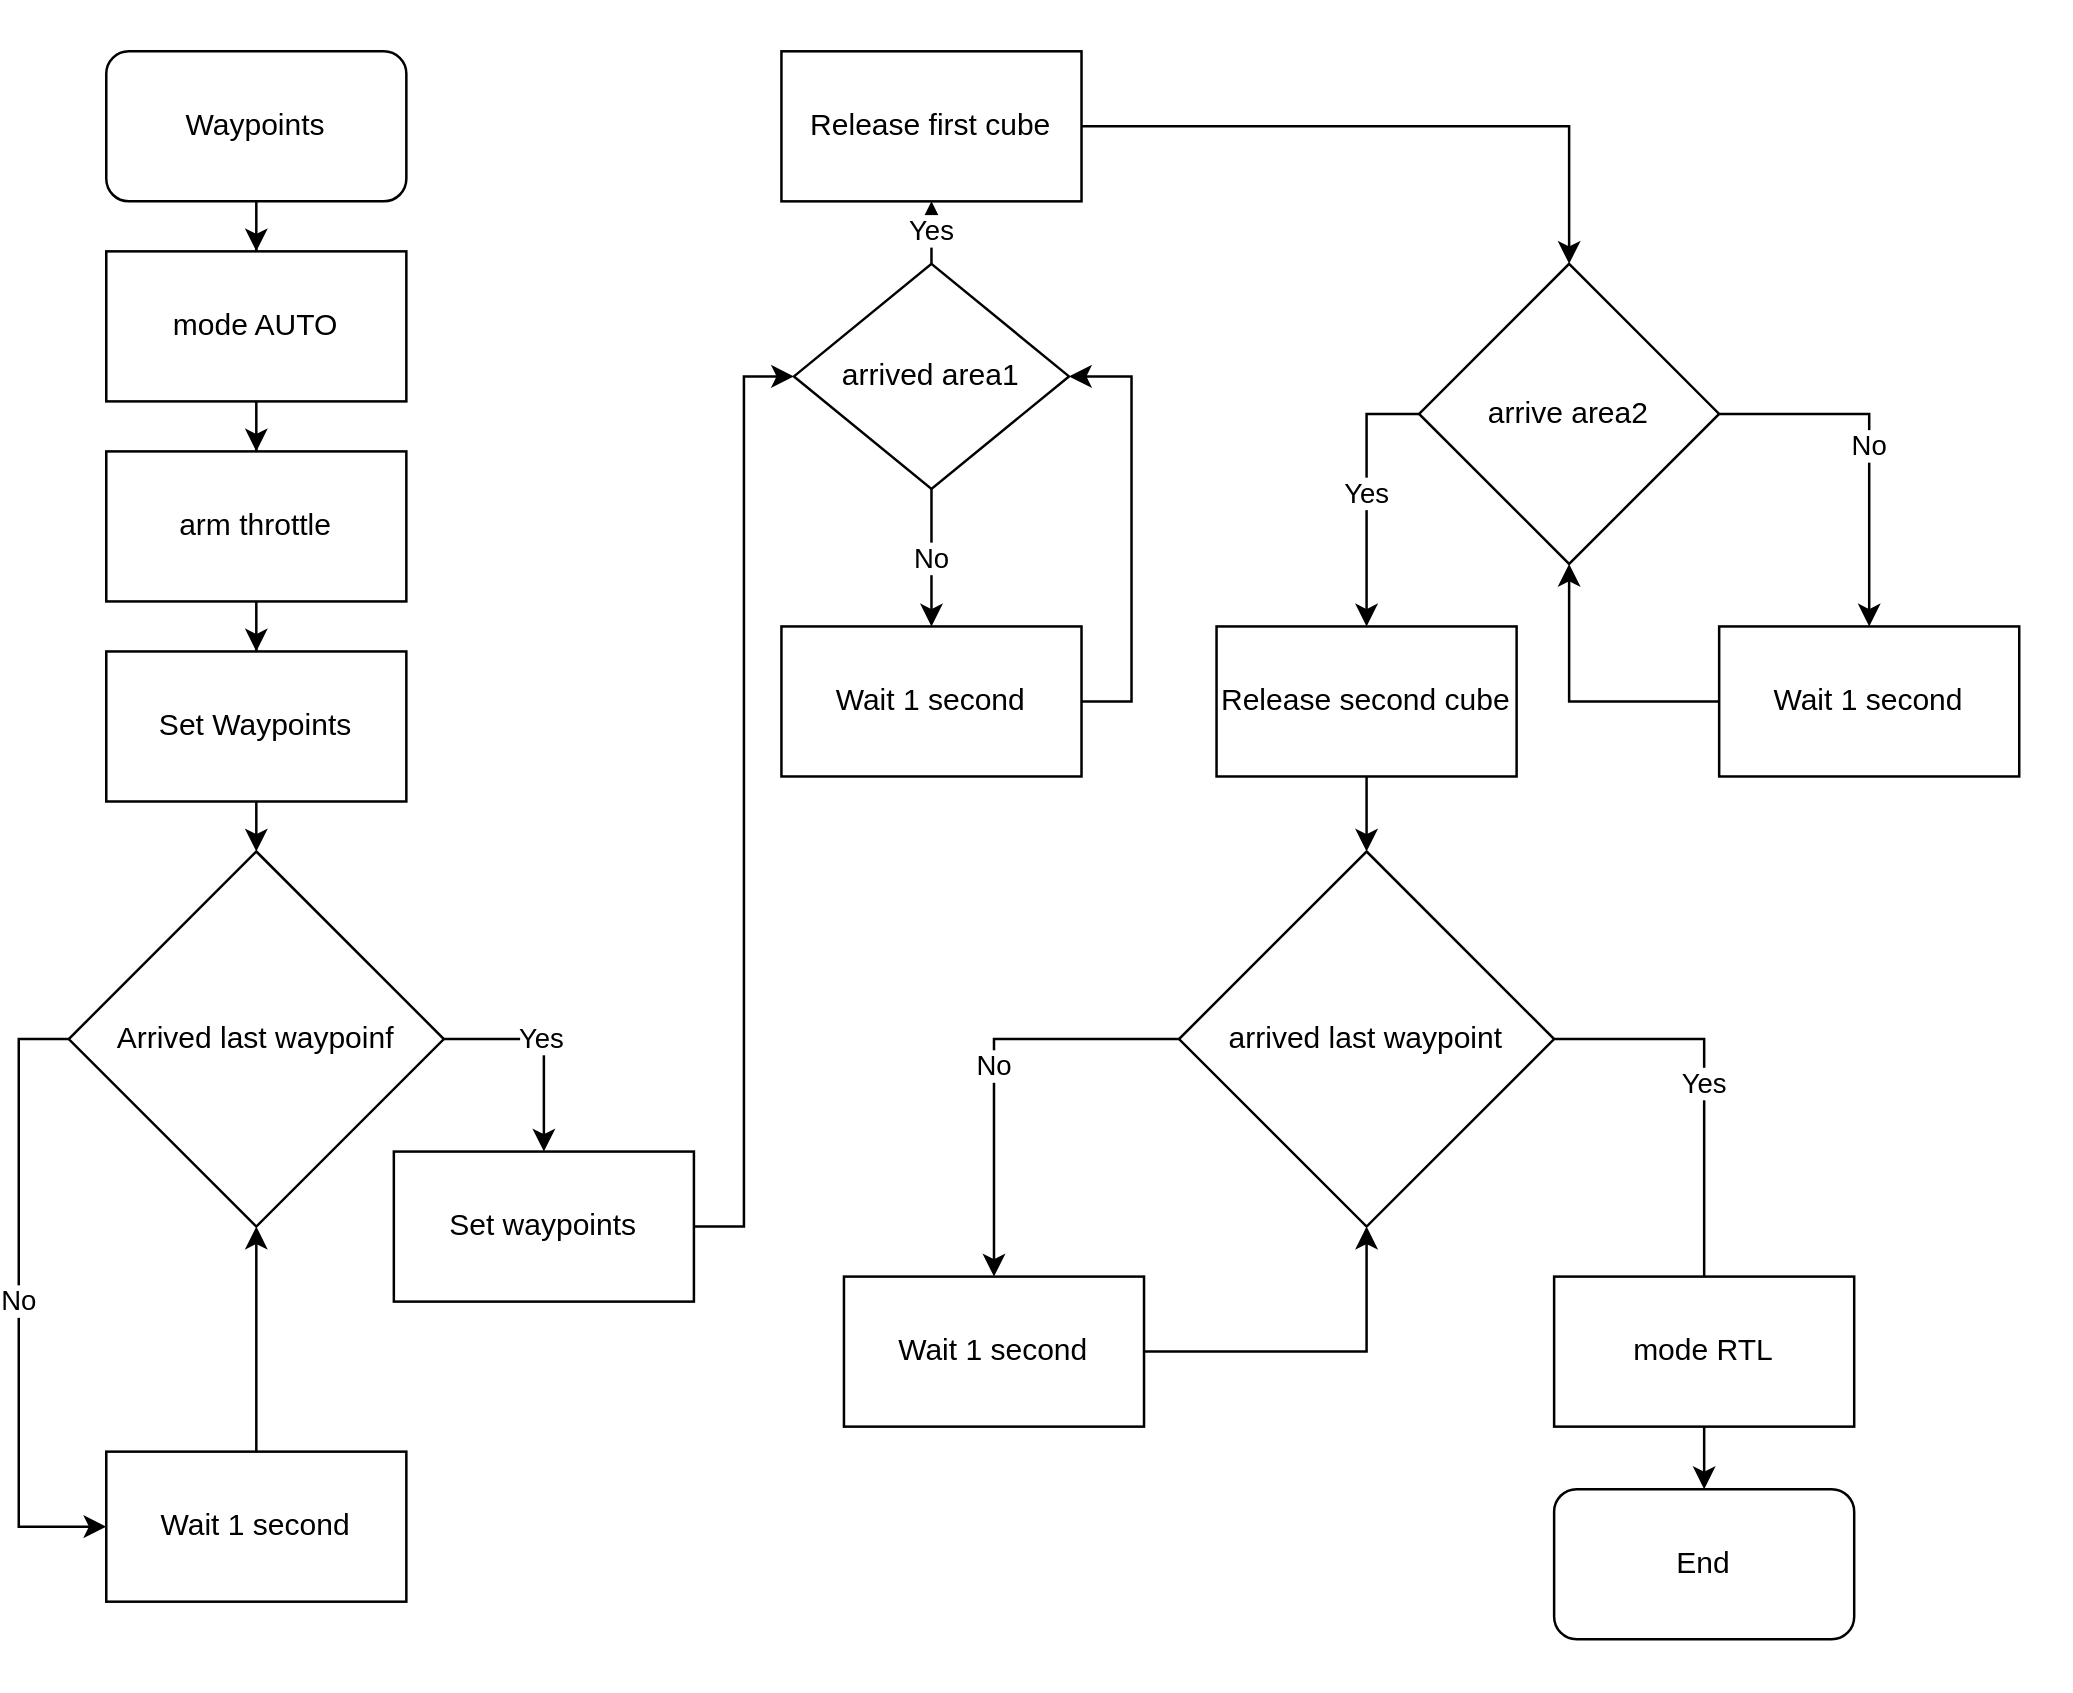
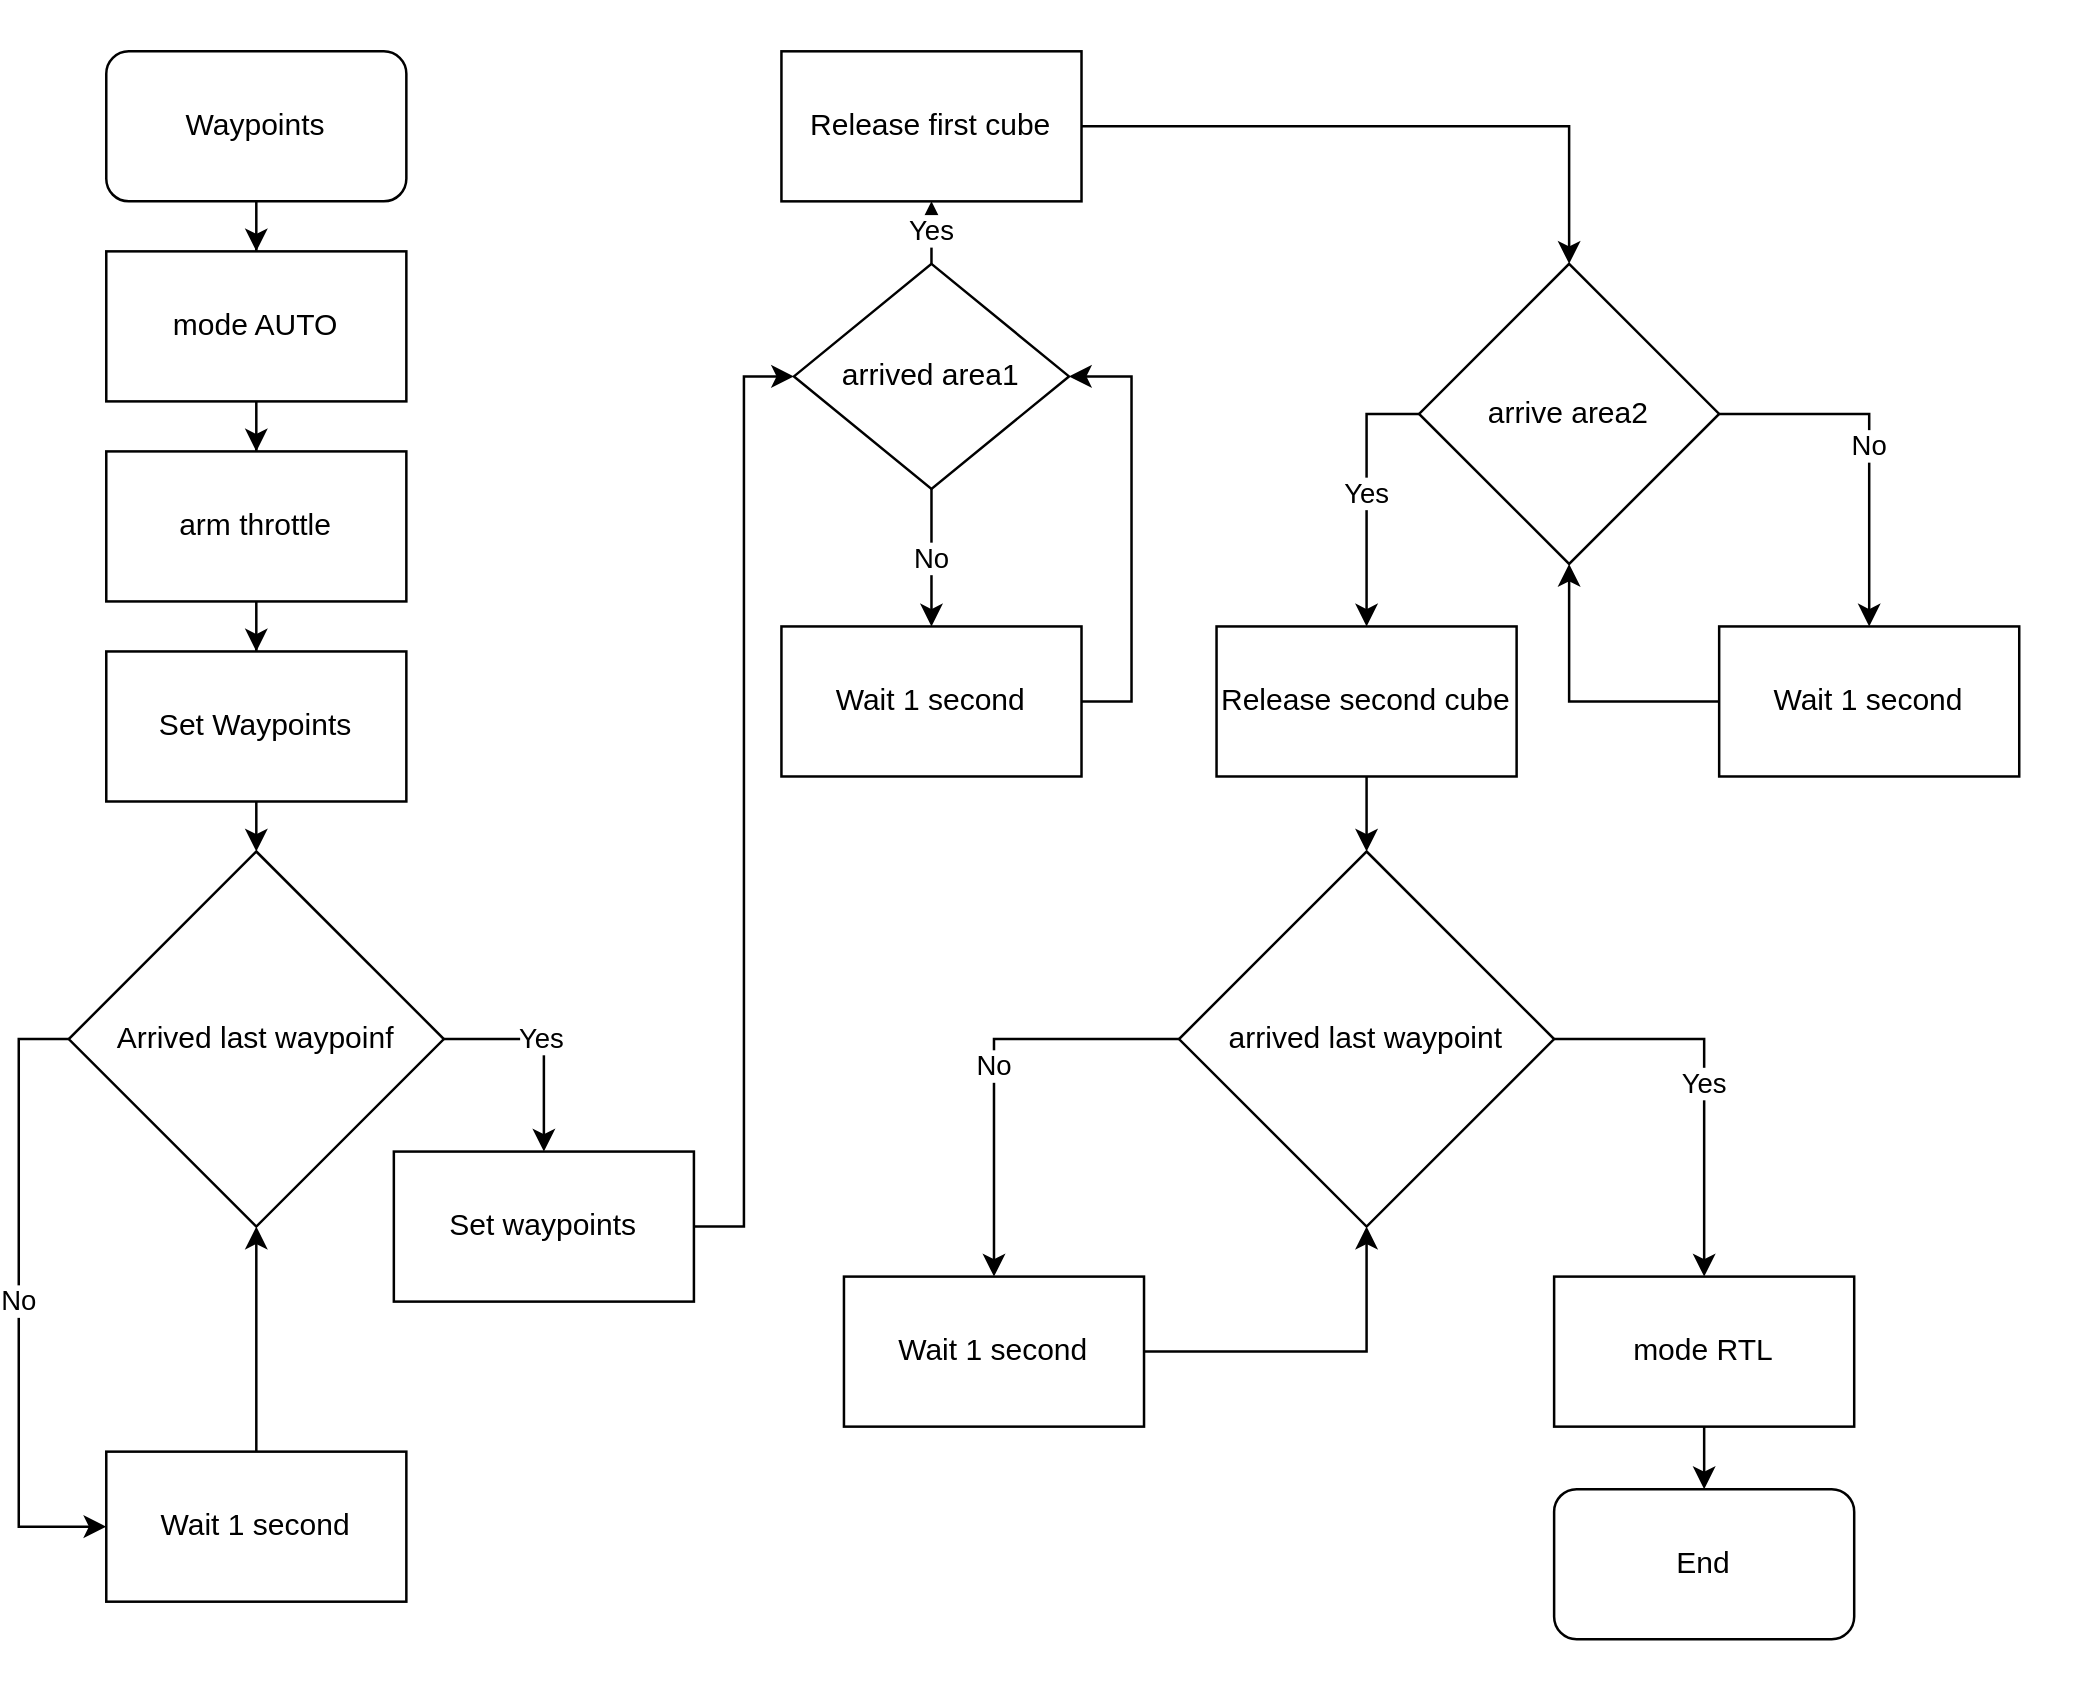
(1704, 1265) -> (1704, 1258)
